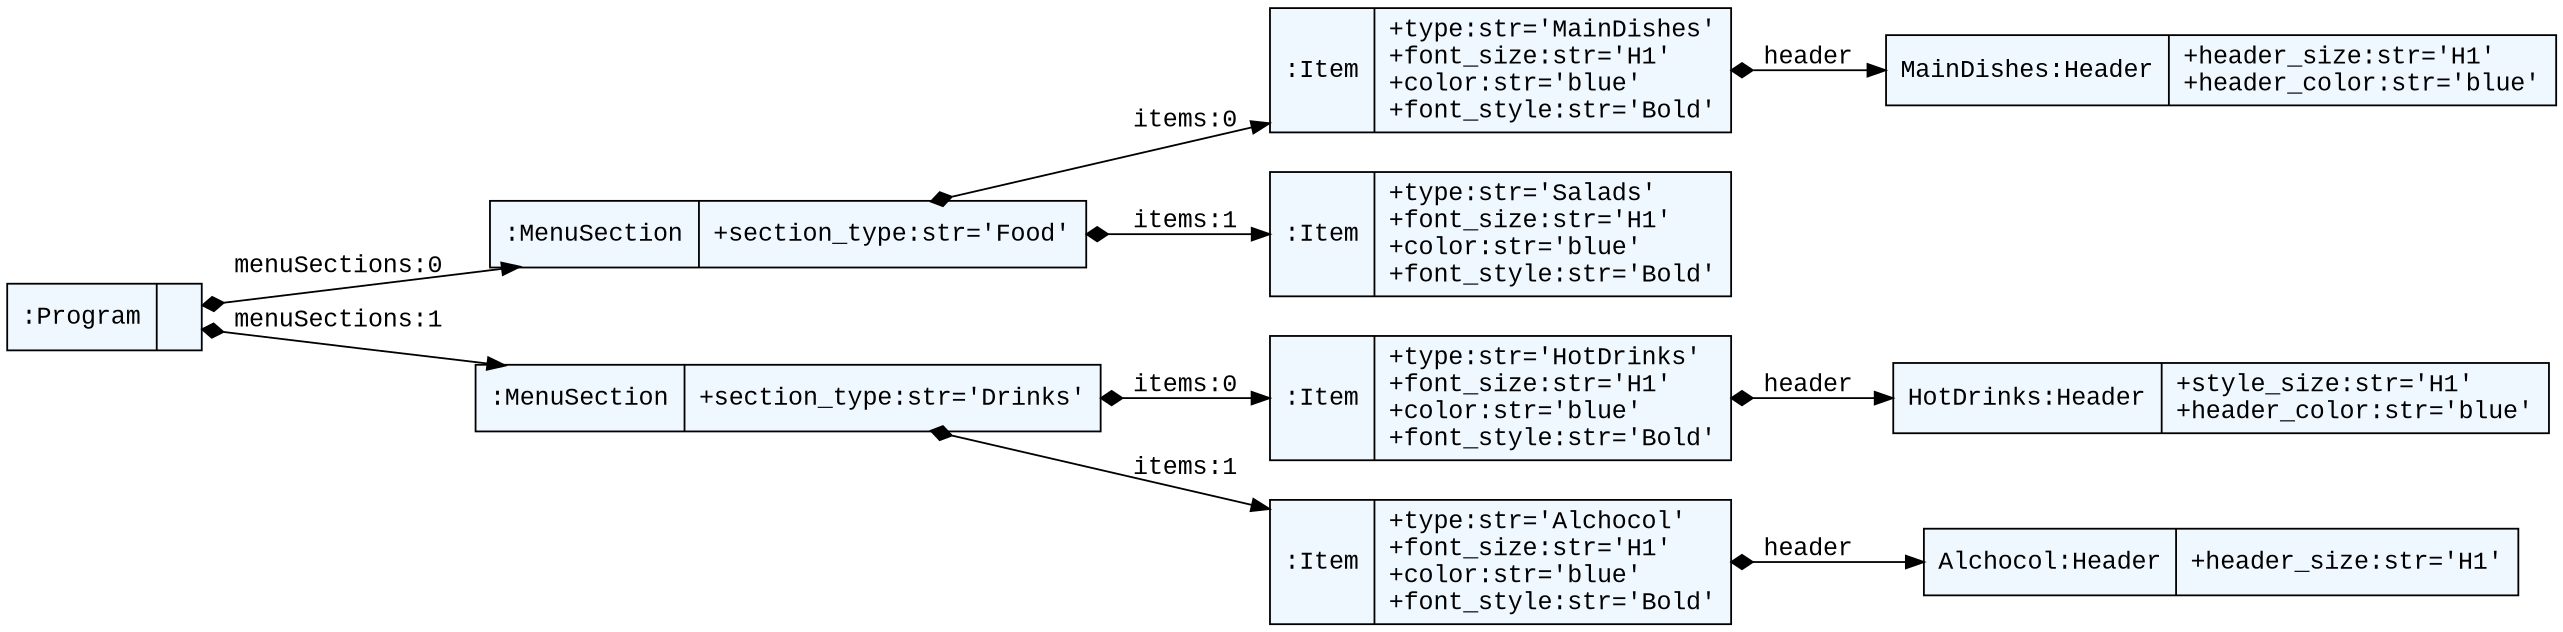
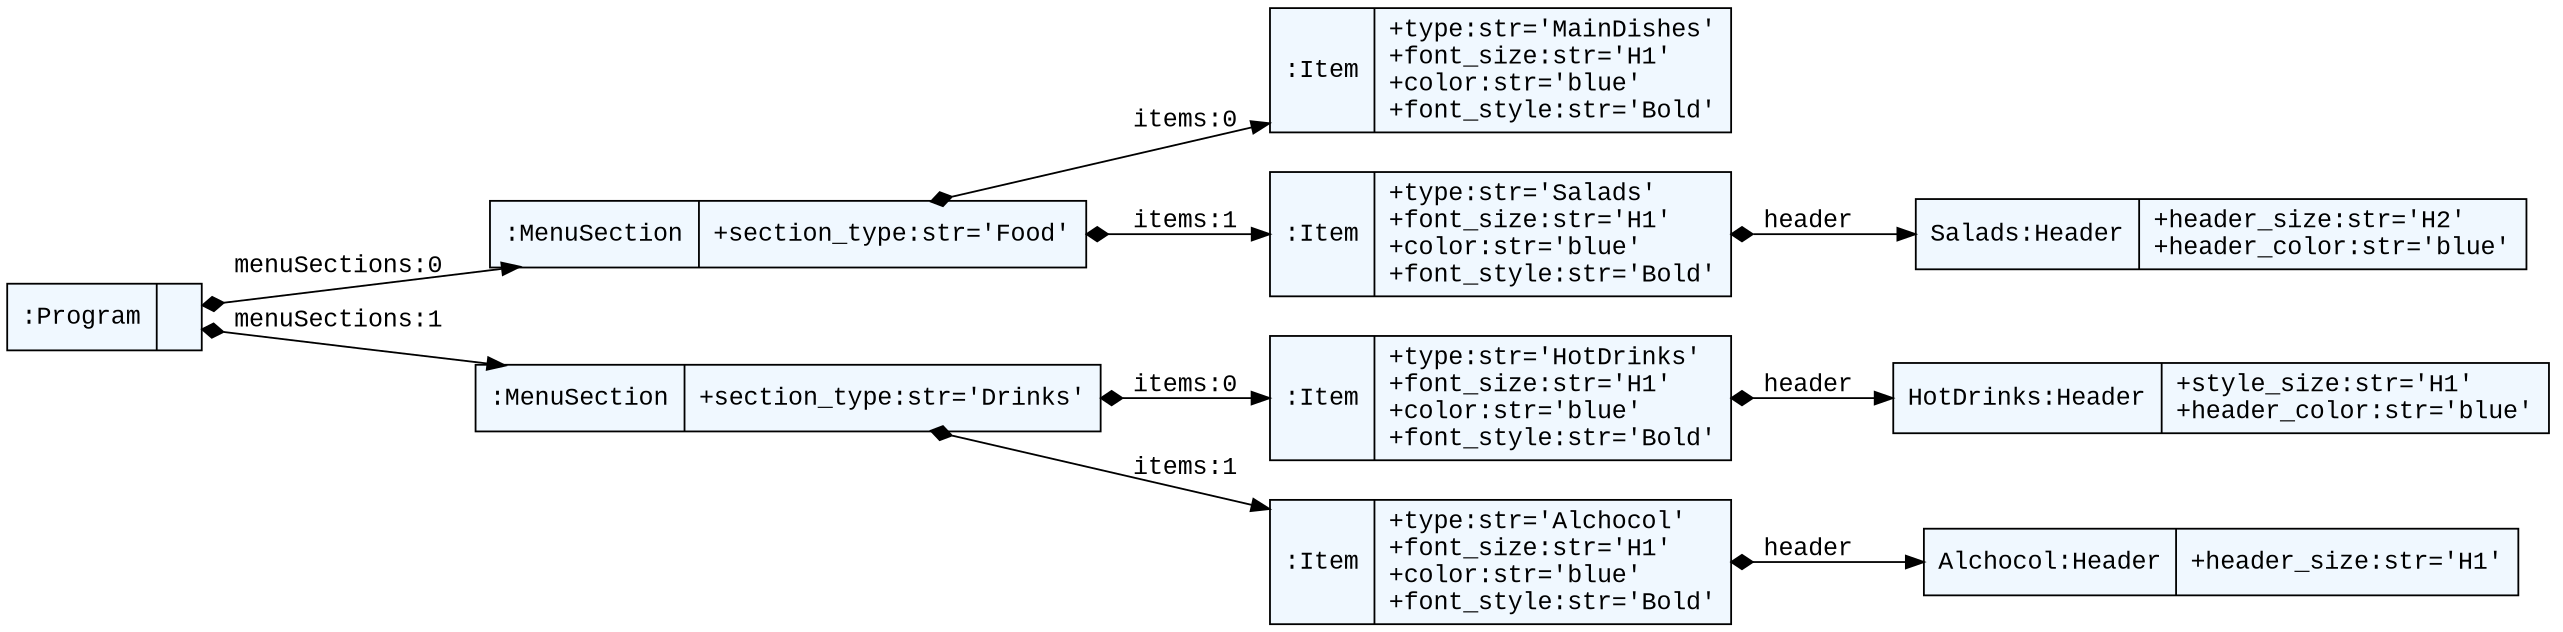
(2221, 70) -> none
none -> (2221, 234)
